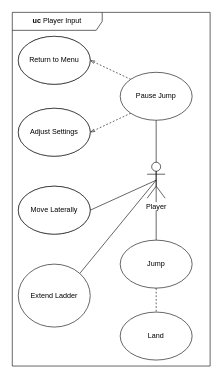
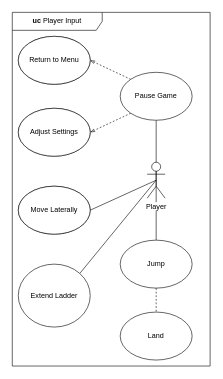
(156, 96) -> (156, 96)
